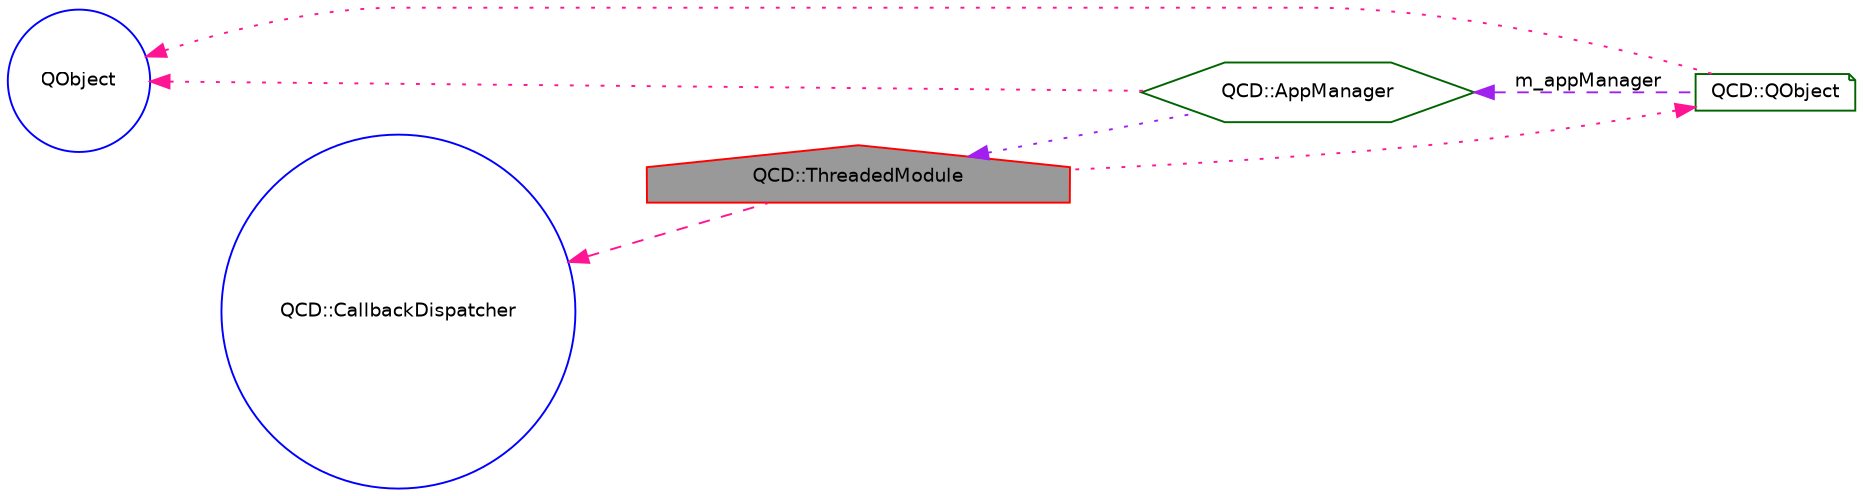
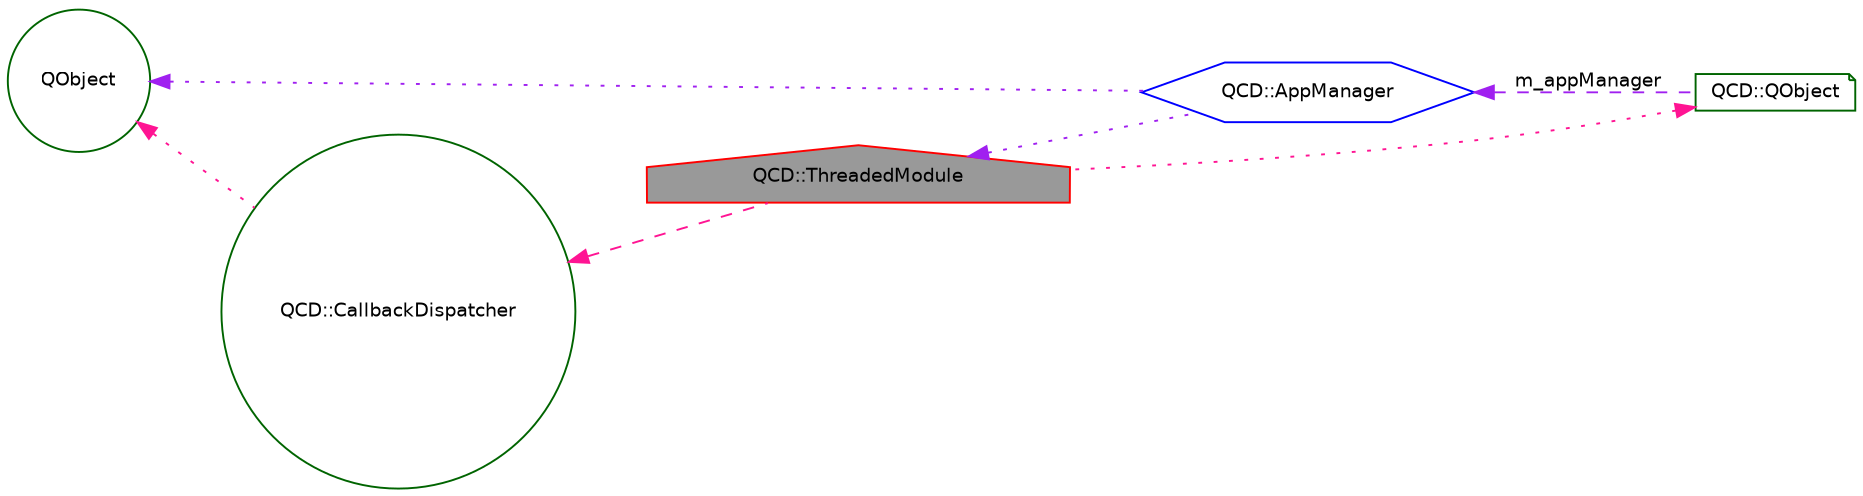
(940, 8) -> (204, 171)
(79, 81) -> (79, 81)
(658, 86) -> (658, 86)
(1308, 92) -> (1308, 92)
(398, 312) -> (398, 312)
